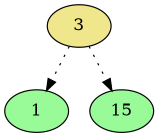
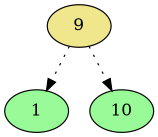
(79, 26) -> (79, 26)
(122, 111) -> (122, 111)
